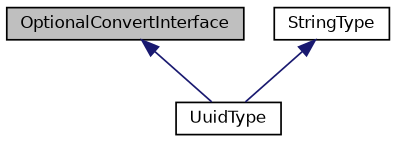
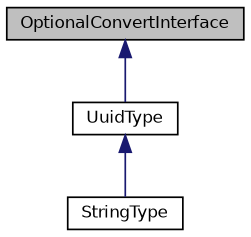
(274, 77) -> (125, 175)
